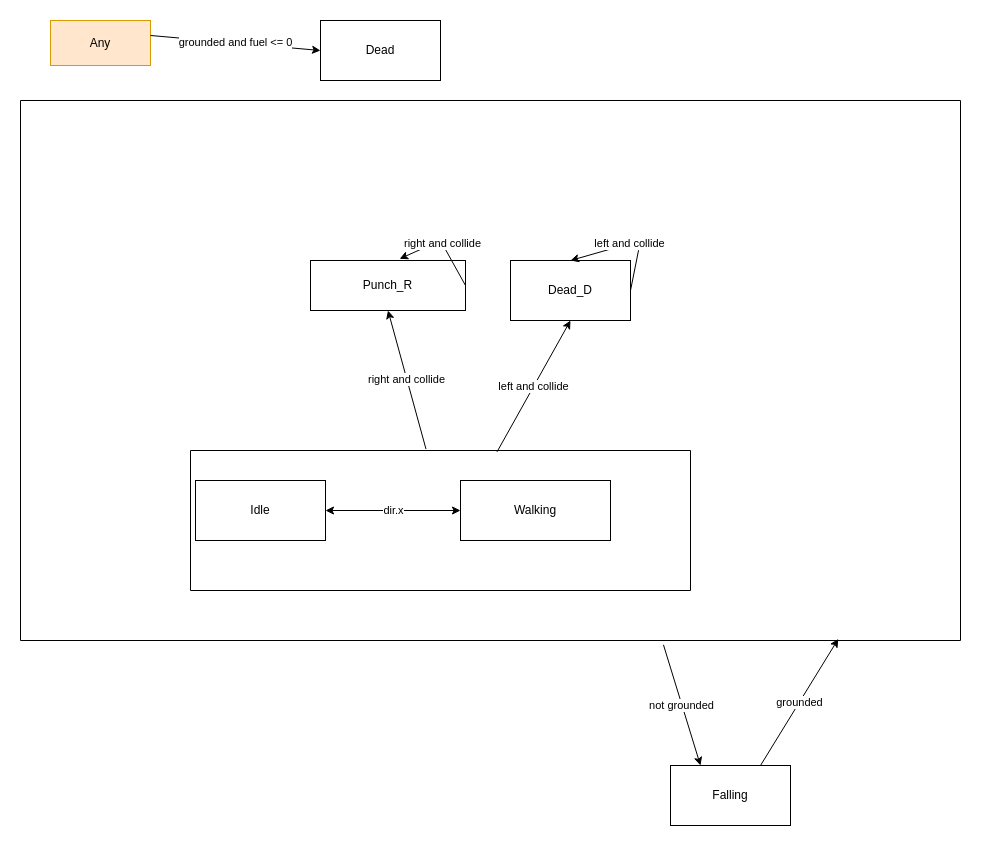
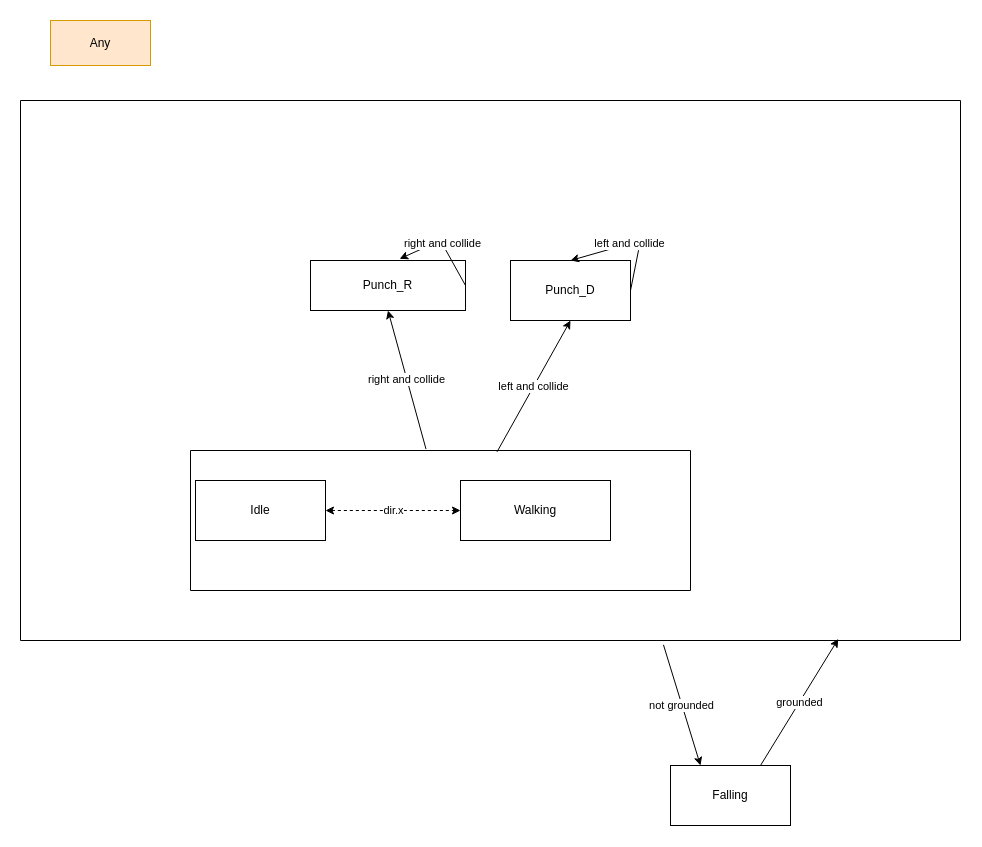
(212, 41) -> none
(381, 51) -> none
(571, 291) -> (571, 291)
(357, 511) -> (357, 511)
